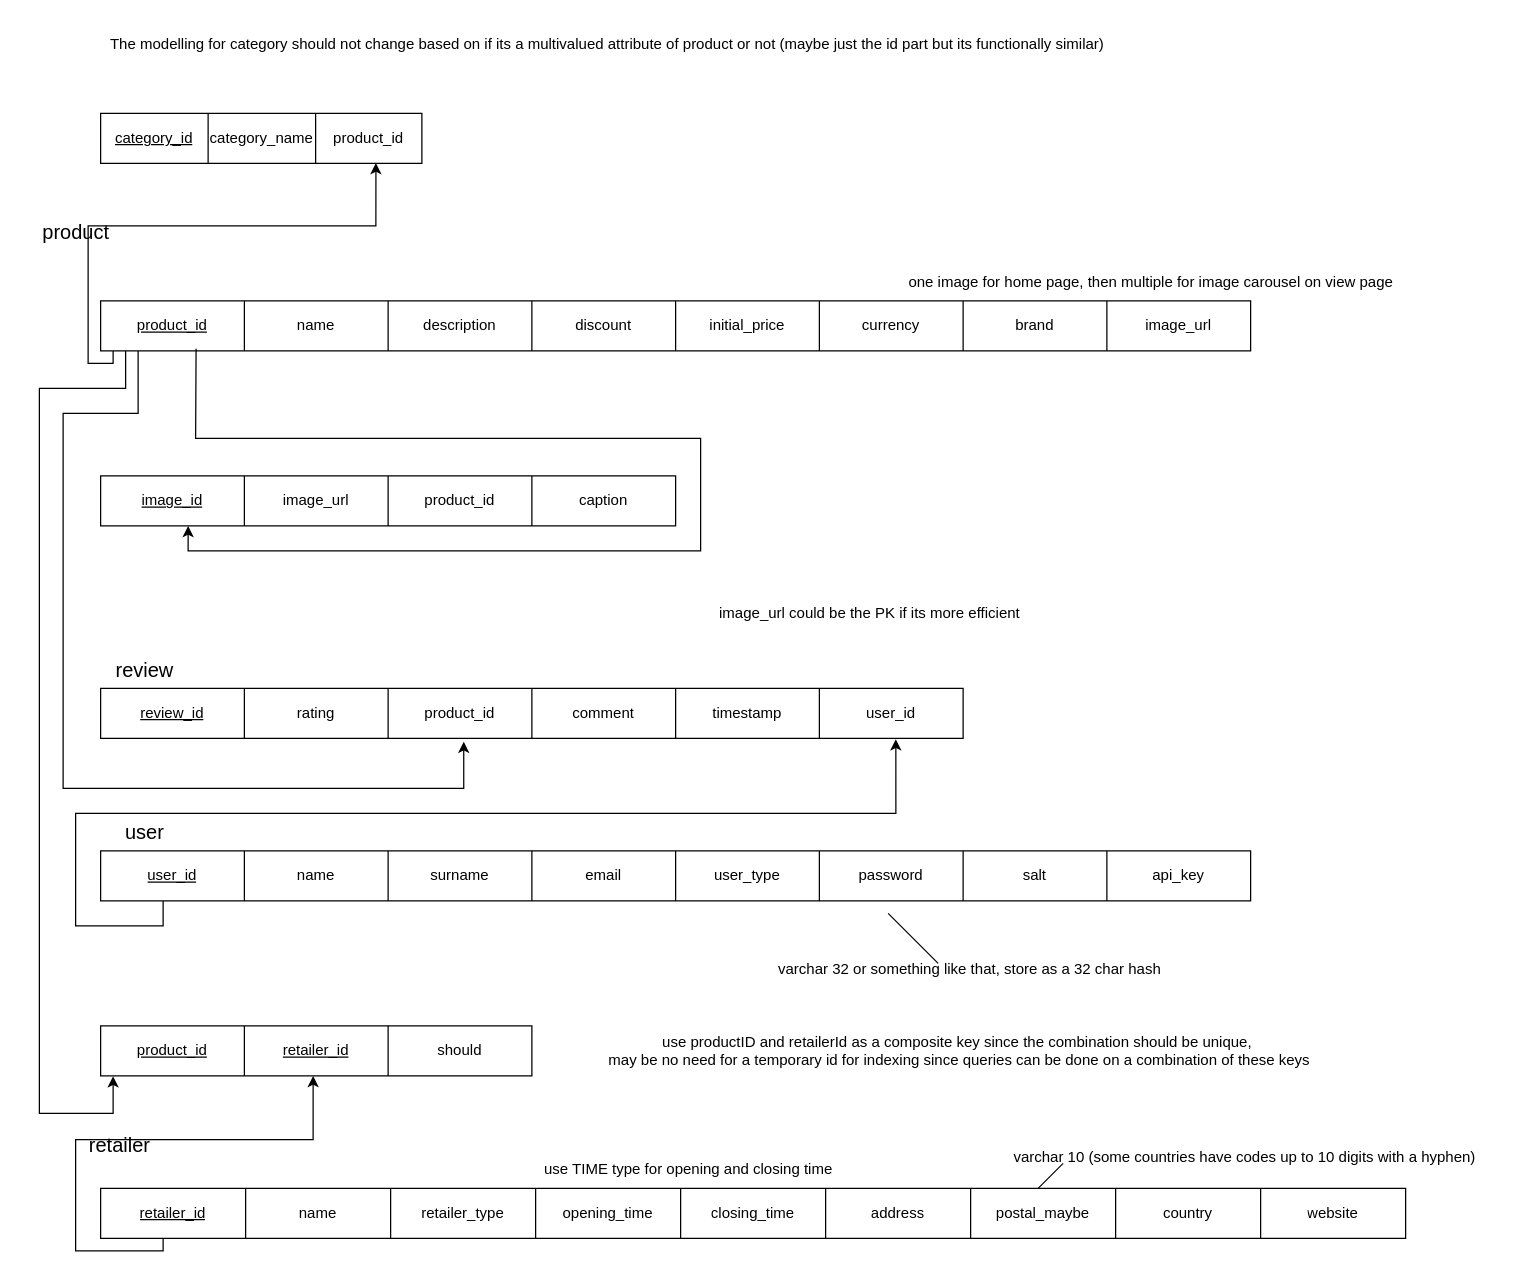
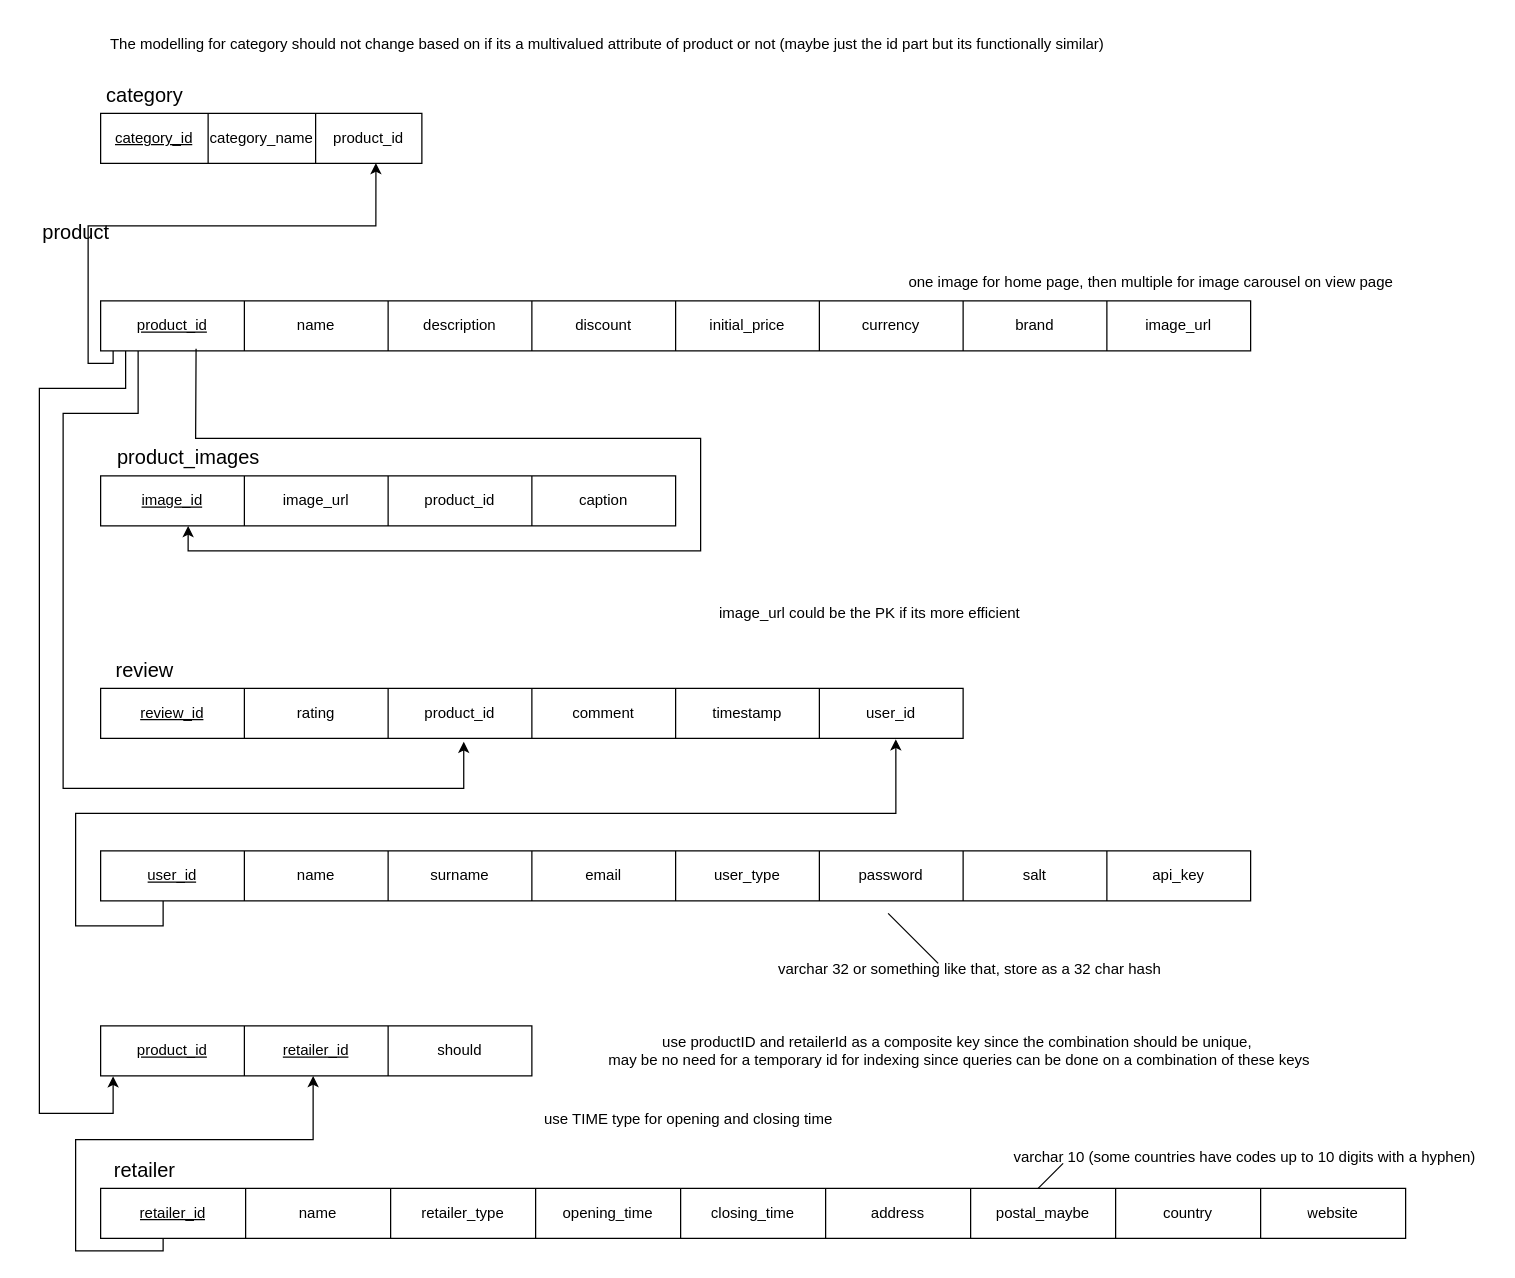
none -> (144, 94)
none -> (188, 457)
(144, 832) -> none
(119, 1144) -> (144, 1169)
(688, 1169) -> (688, 1119)
